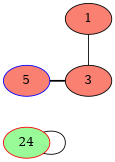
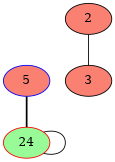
(89, 19) -> (89, 19)
(58, 81) -> (27, 112)
